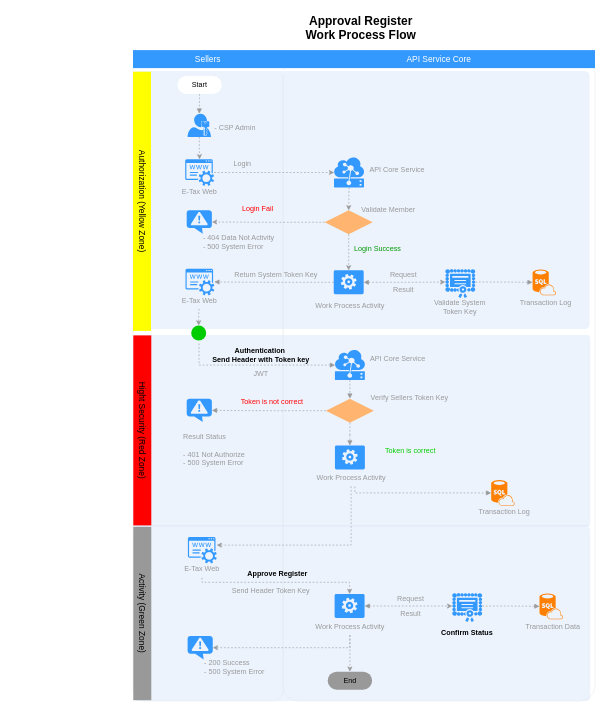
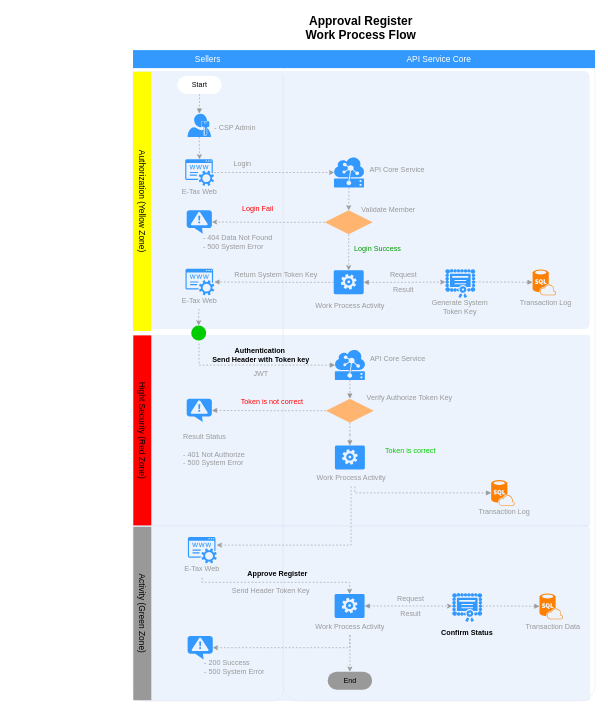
(244, 242) -> (240, 242)
(460, 308) -> (460, 308)
(410, 398) -> (410, 398)
